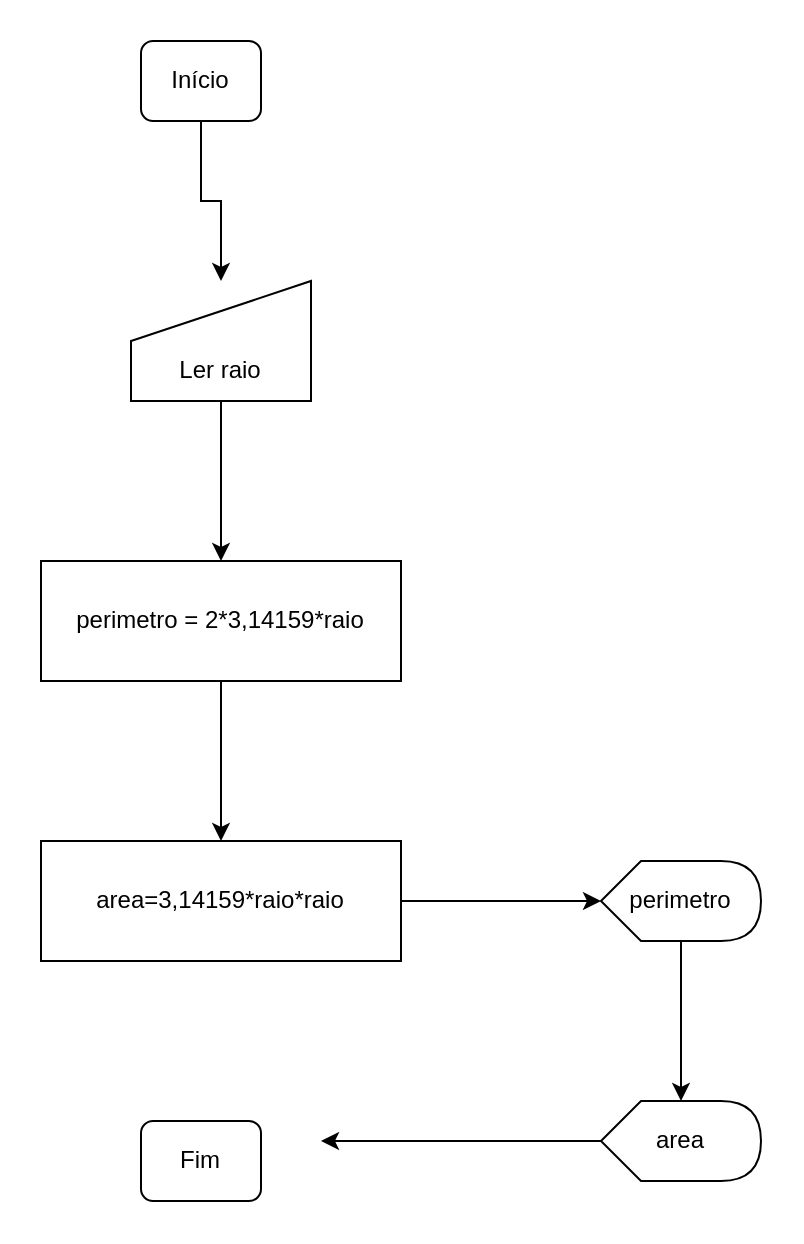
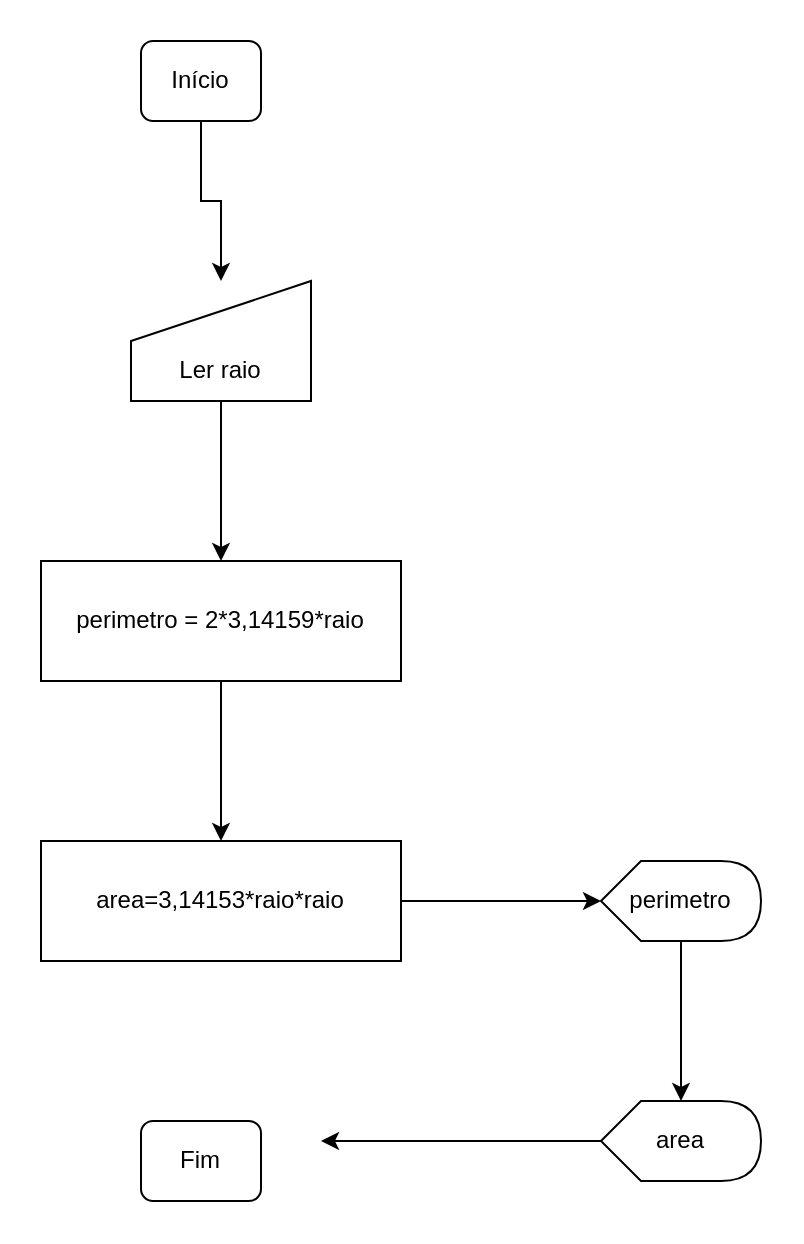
(221, 901) -> (221, 901)
